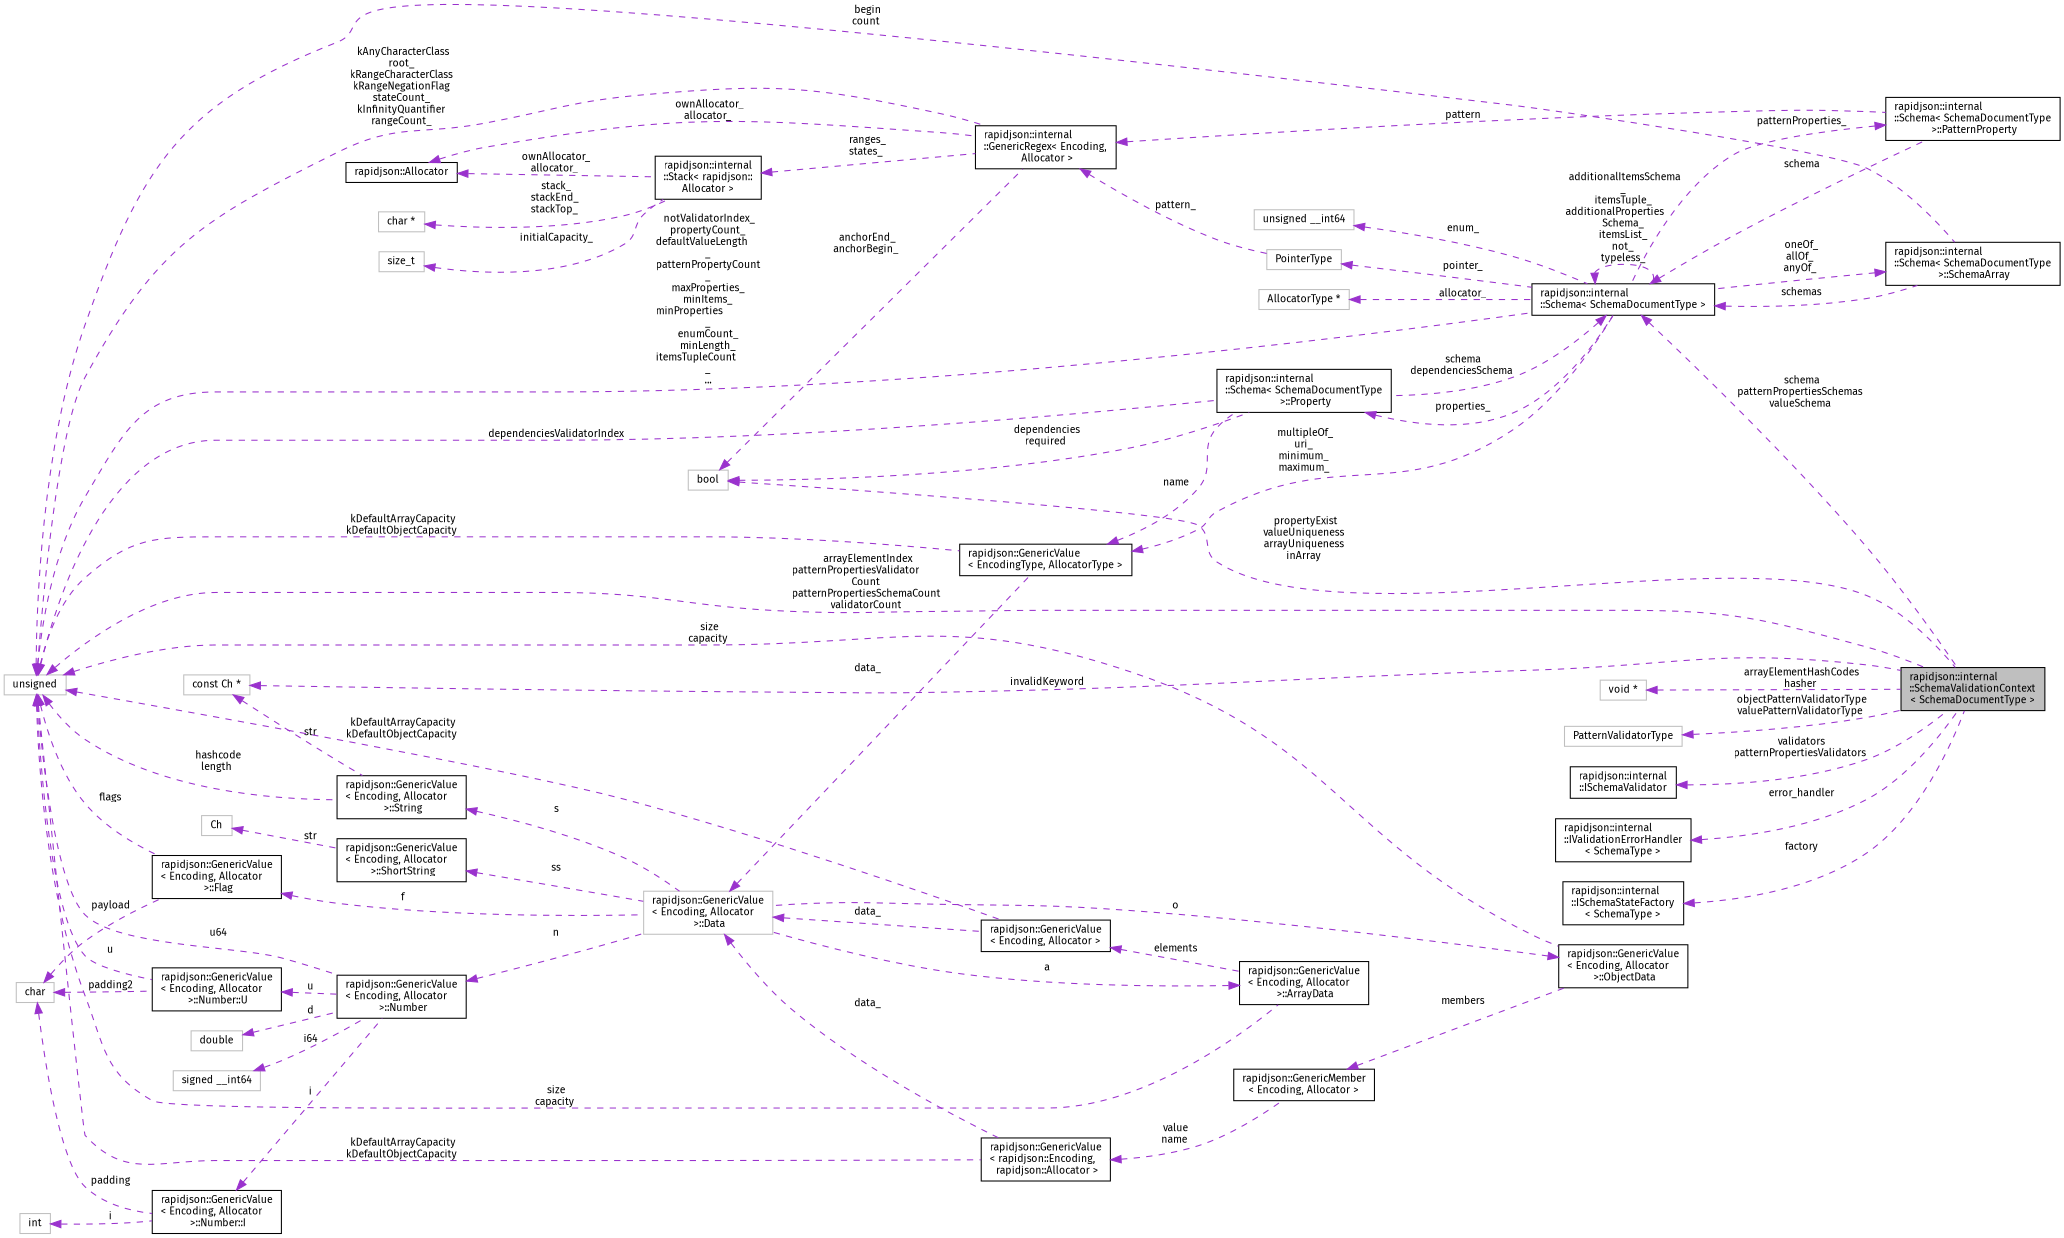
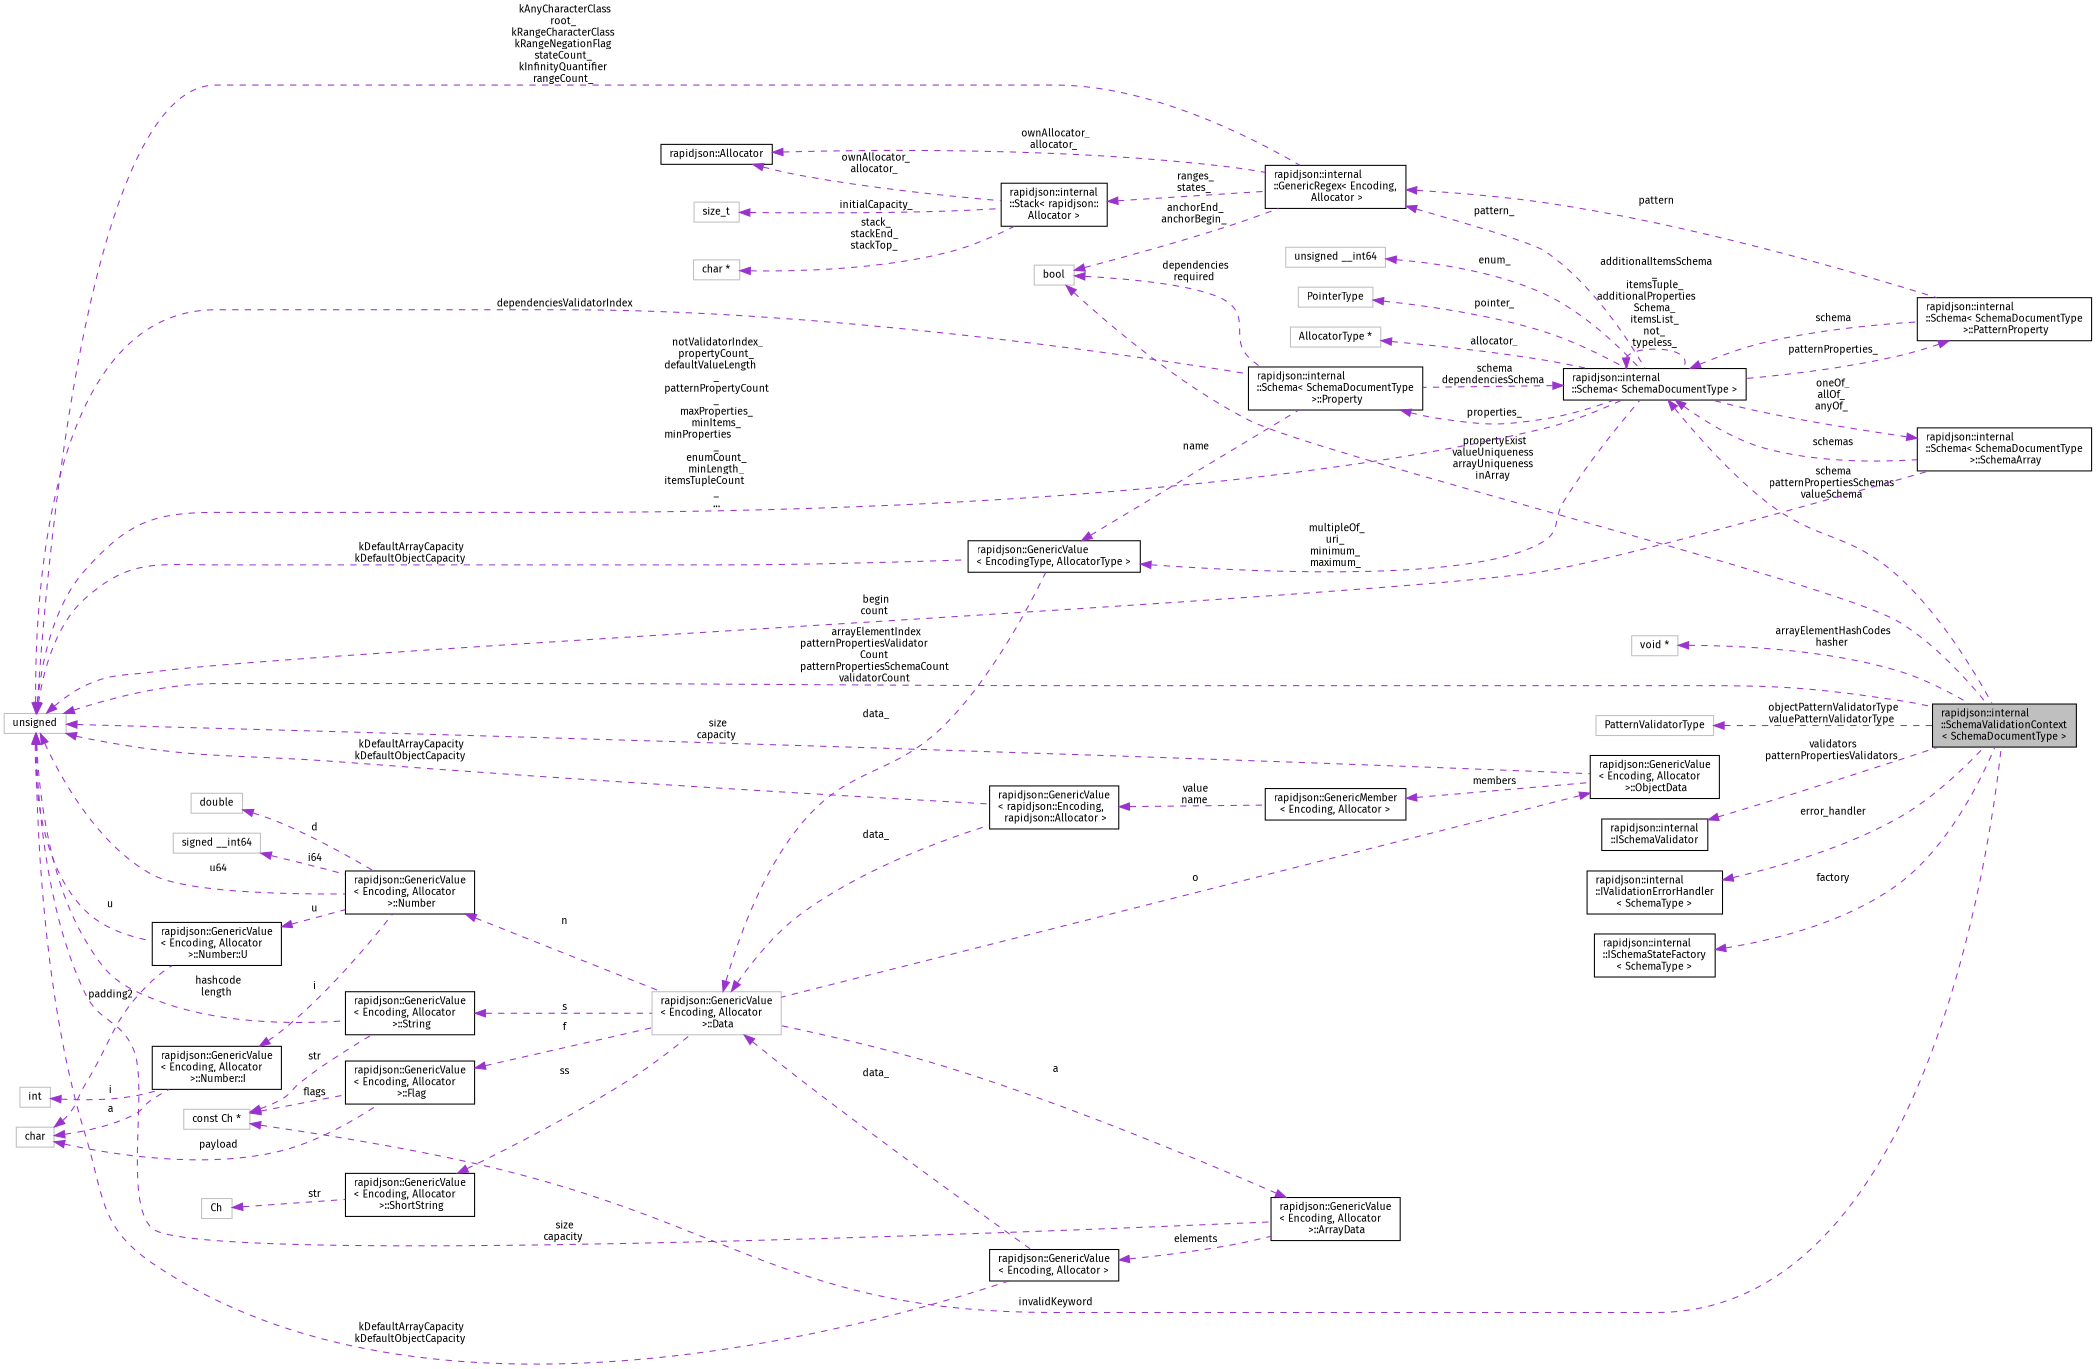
(1175, 221) -> (1553, 257)
(79, 796) -> (303, 1103)
(109, 1181) -> (109, 1109)
